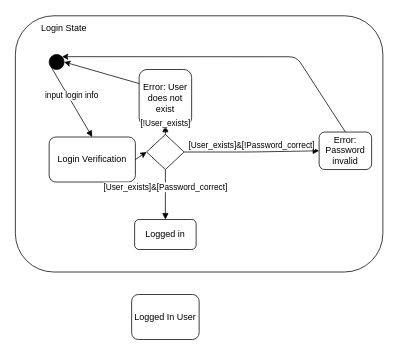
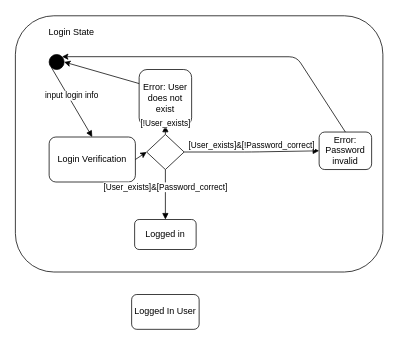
(64, 28) -> (72, 32)
(165, 317) -> (165, 312)
